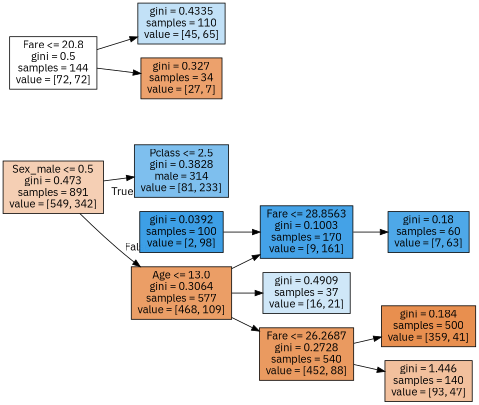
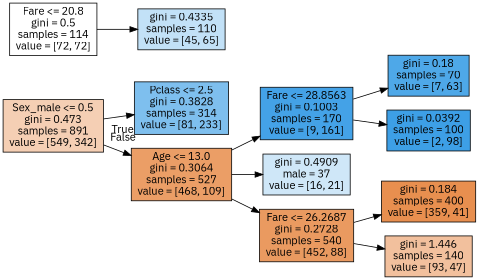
(53, 63) -> (53, 29)
(181, 78) -> none
(181, 171) -> (181, 108)
(238, 232) -> (366, 122)
(429, 232) -> (429, 76)
(181, 293) -> (181, 175)
(307, 293) -> (307, 175)
(429, 326) -> (429, 202)
